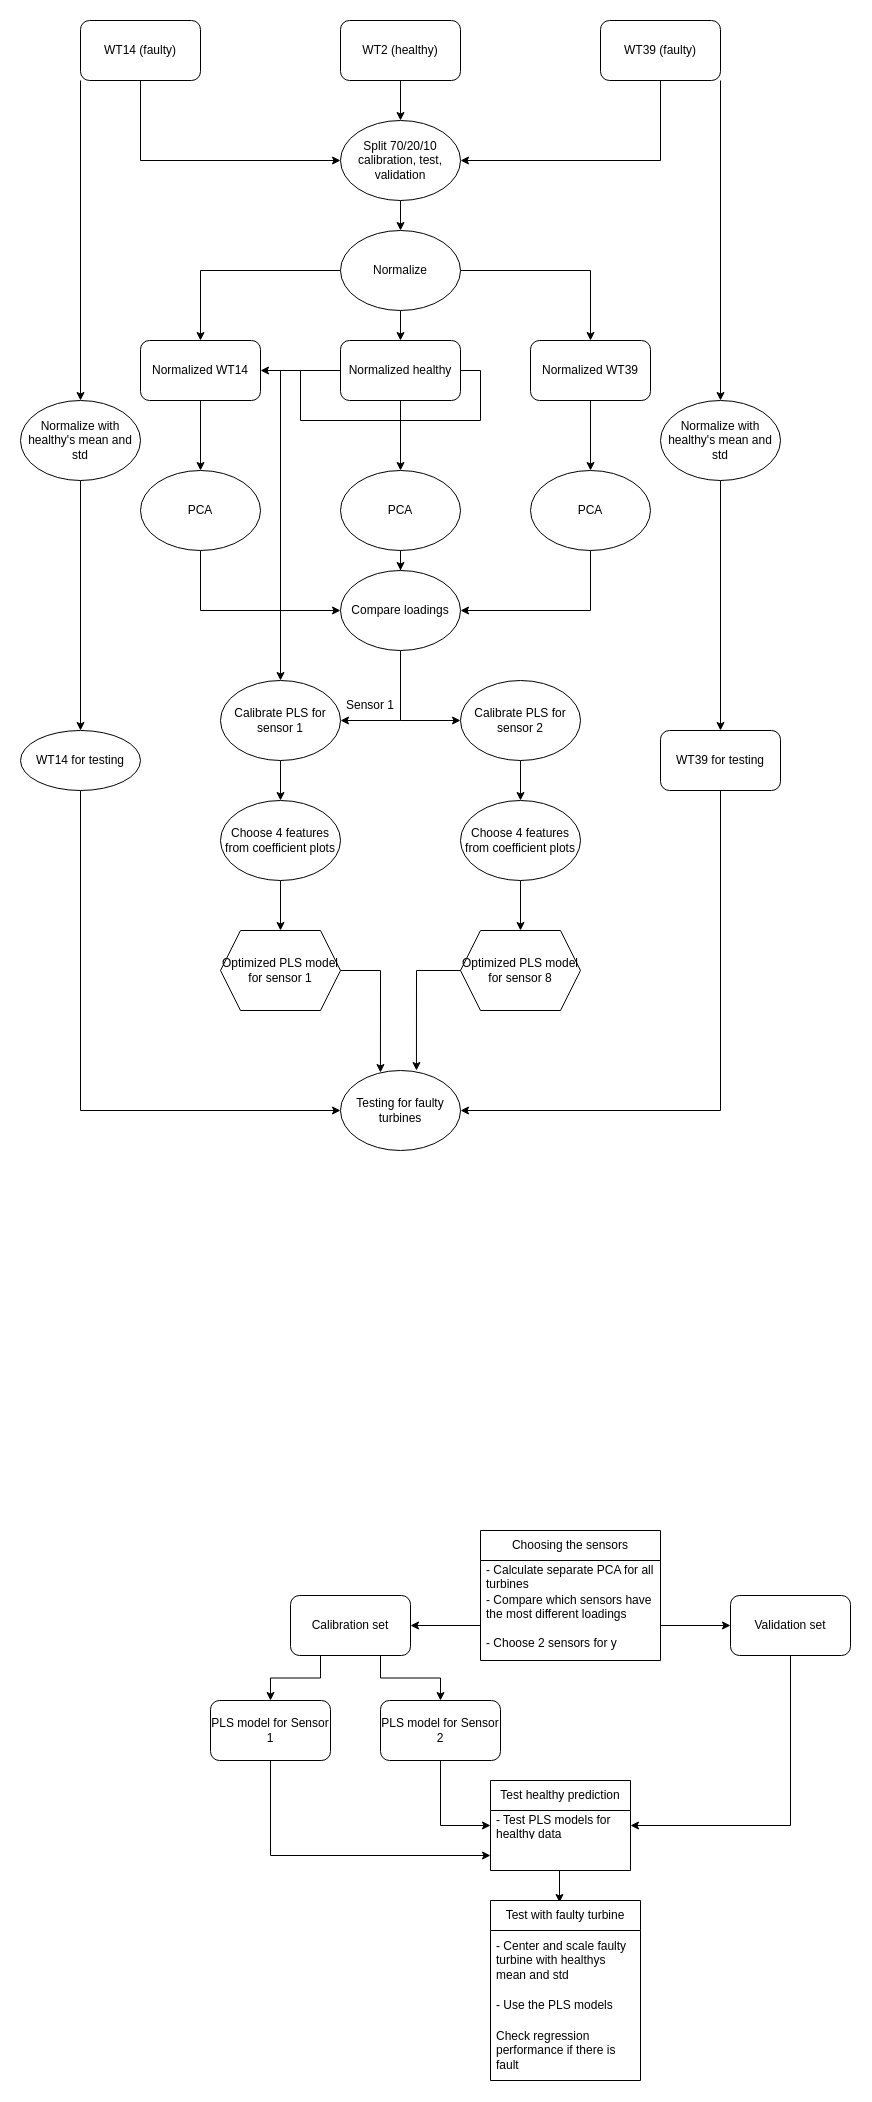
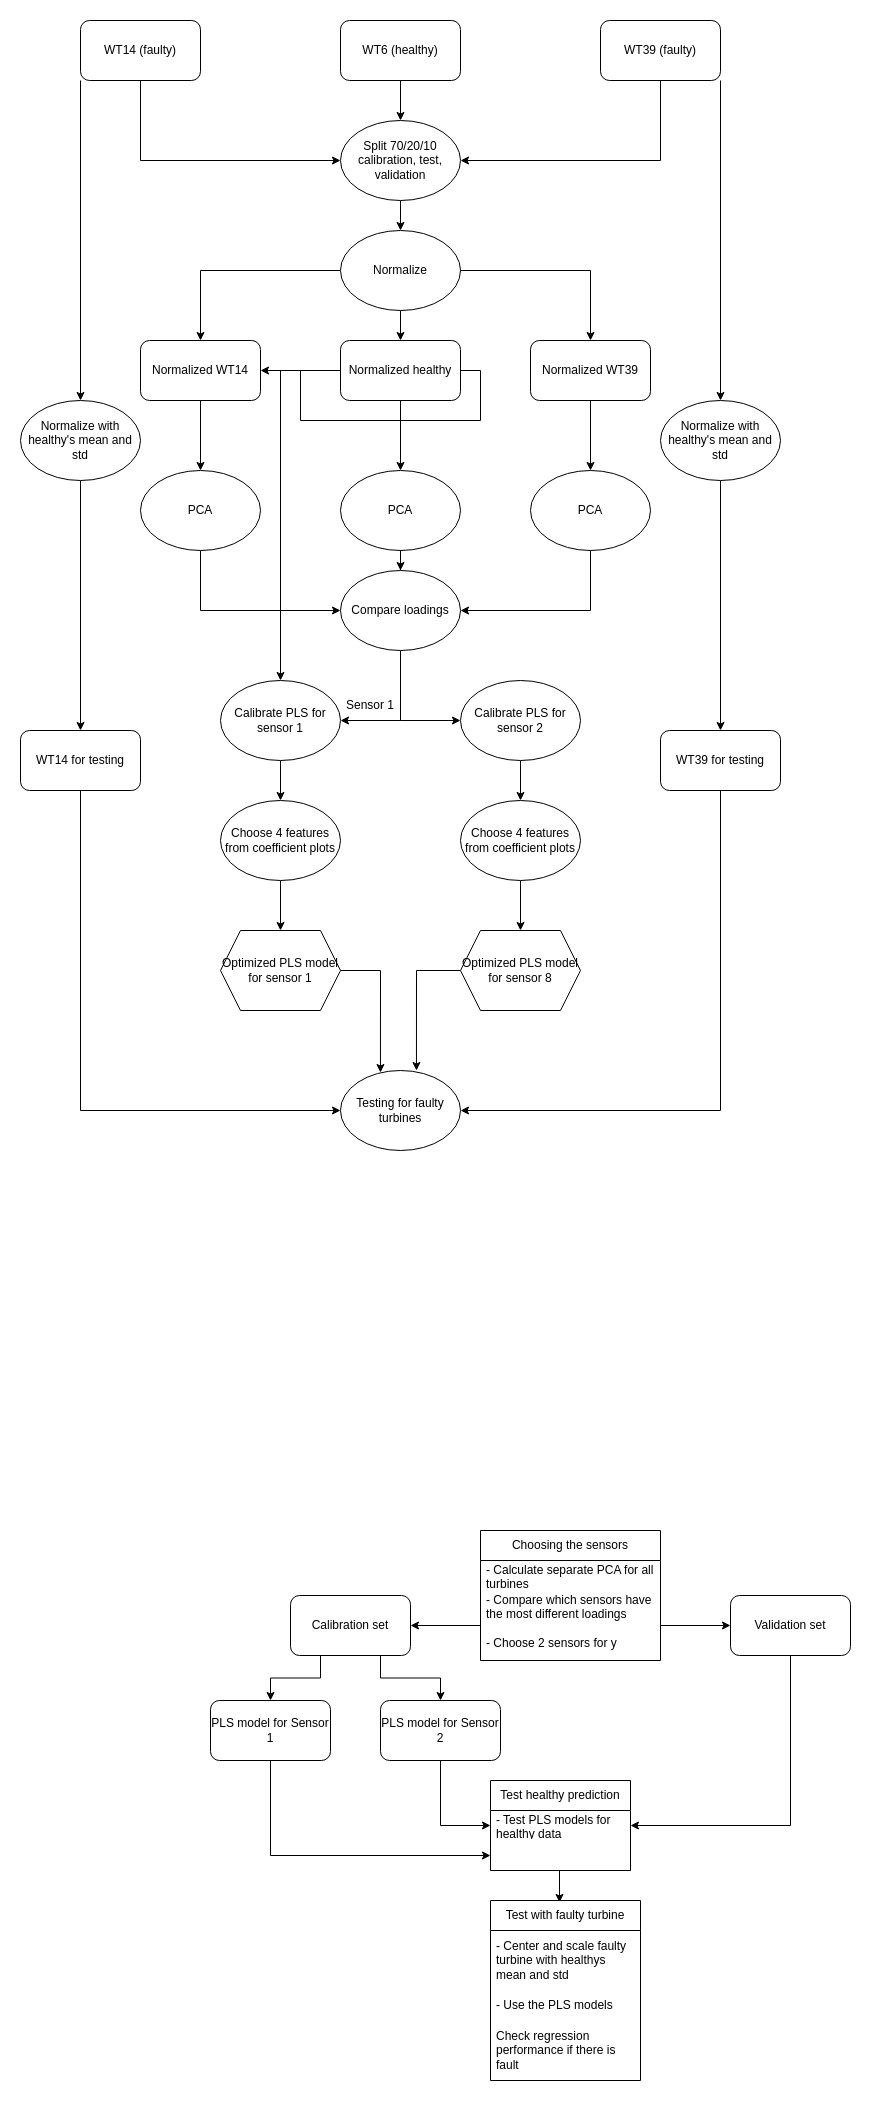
(401, 51) -> (401, 51)
(81, 761) -> (81, 761)
